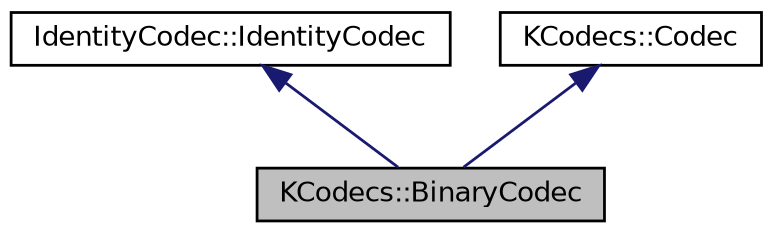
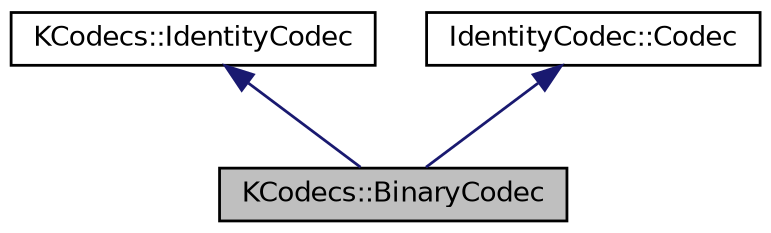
(231, 39) -> (193, 39)
(631, 39) -> (593, 39)
